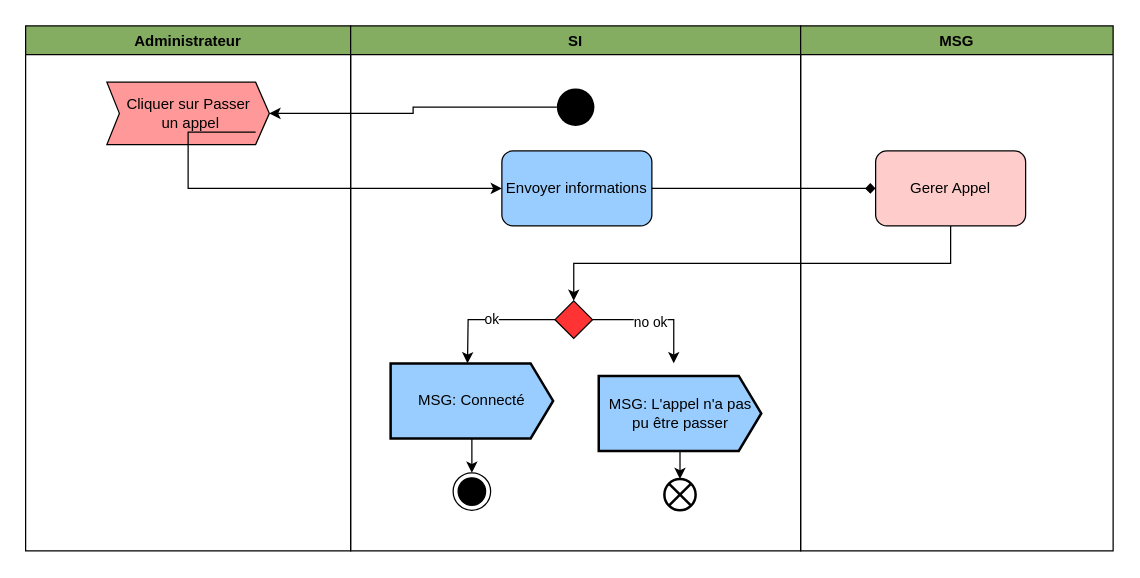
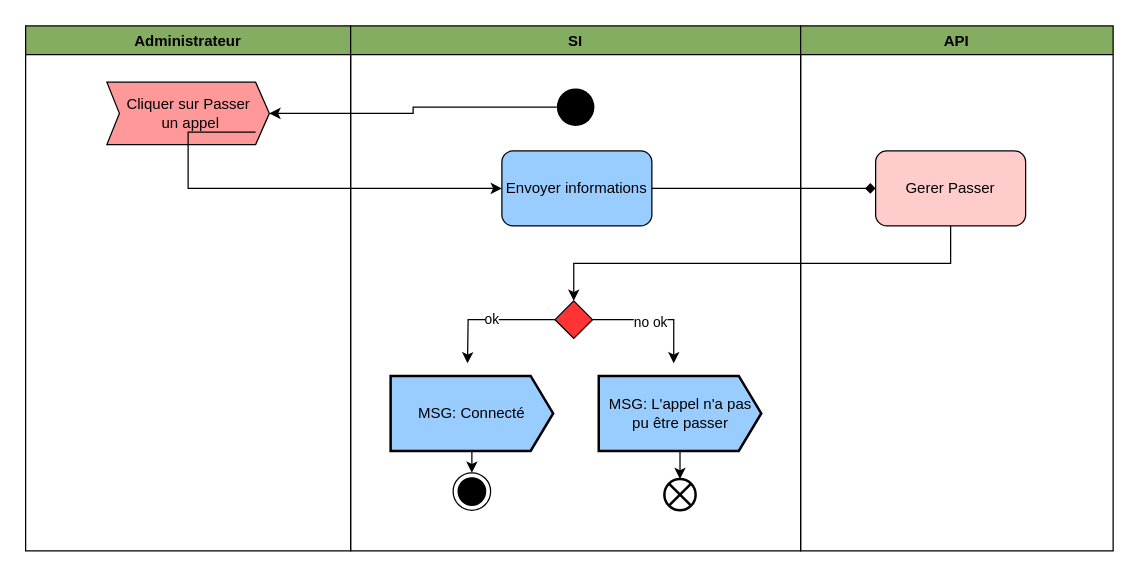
(956, 41) -> (956, 41)
(951, 188) -> (951, 188)
(472, 401) -> (472, 413)
